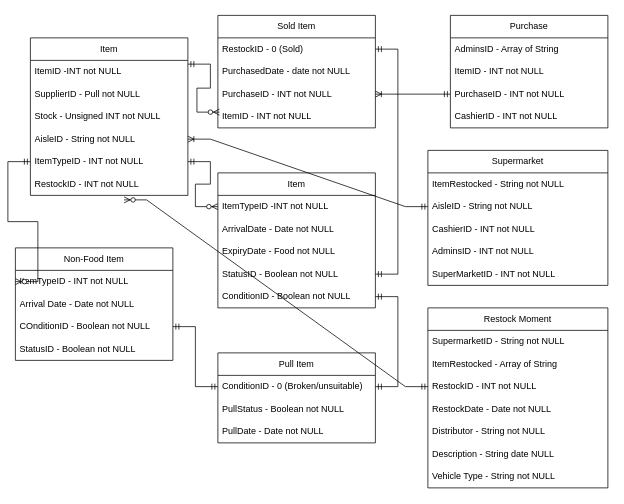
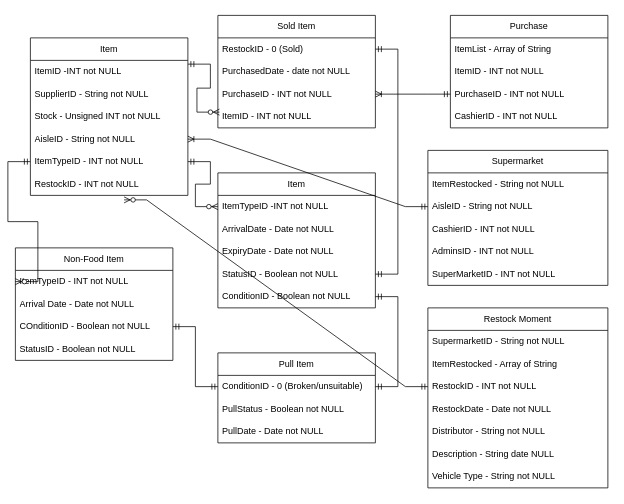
(513, 49) -> (513, 49)
(91, 94) -> (97, 94)
(282, 252) -> (282, 252)
